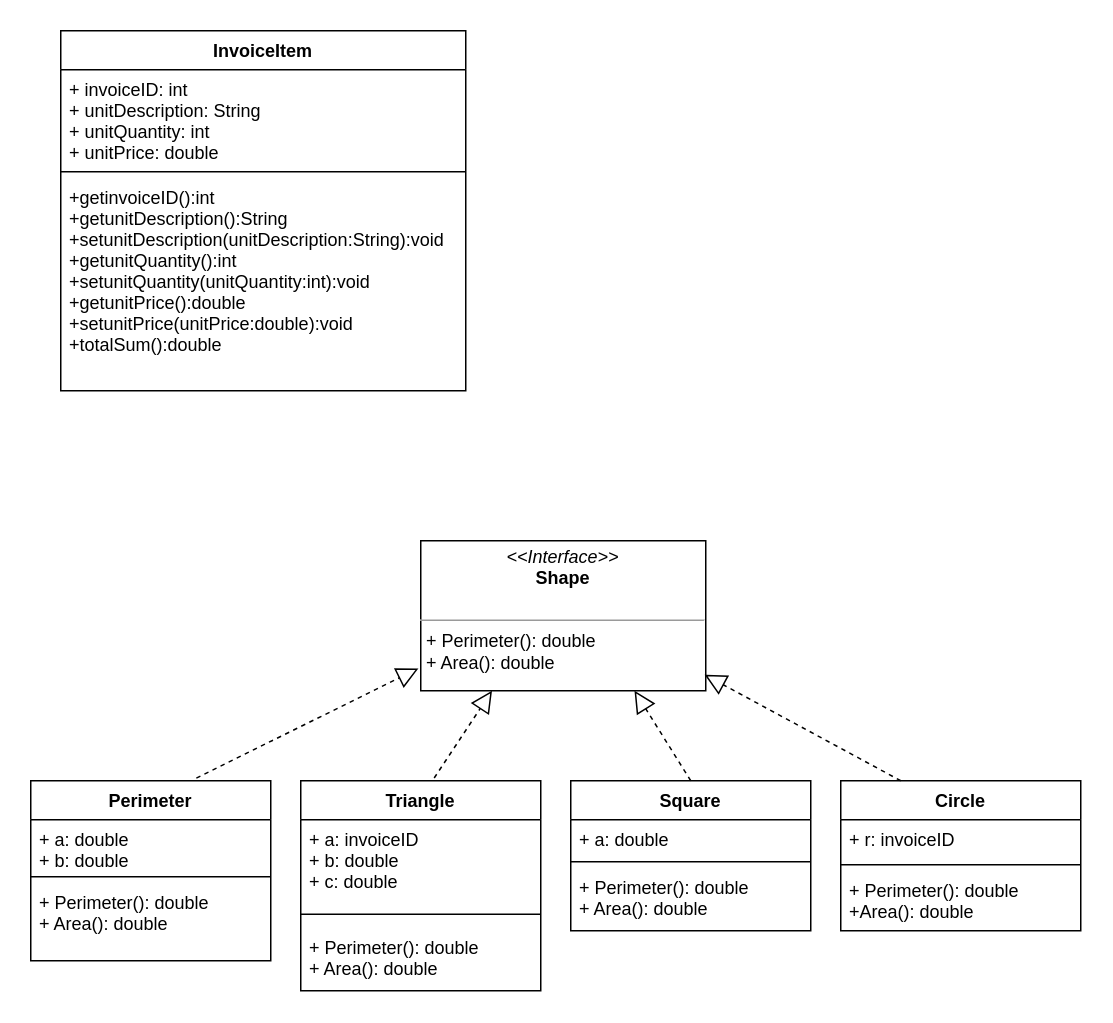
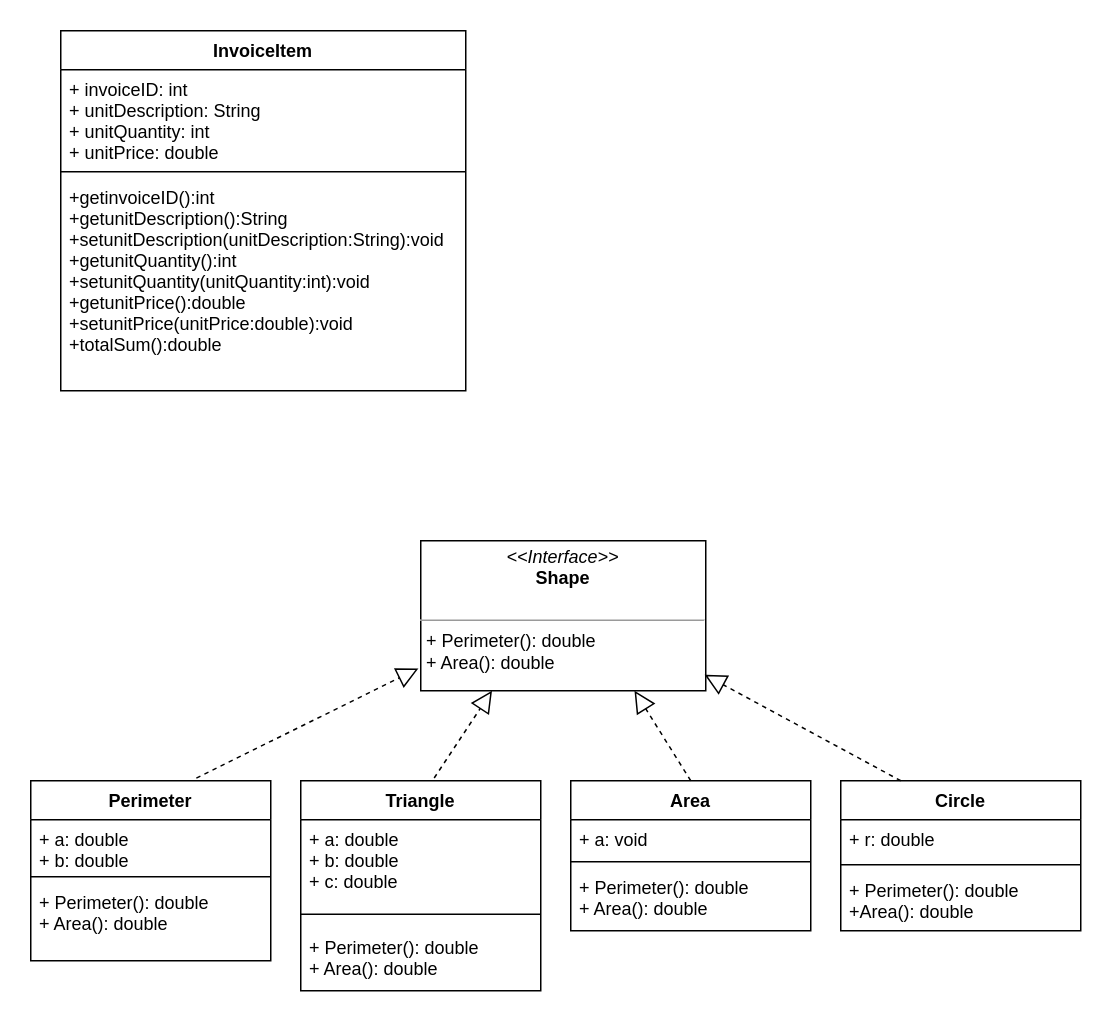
(690, 801) -> (690, 801)
(368, 840) -> (355, 840)
(625, 840) -> (615, 840)
(908, 840) -> (895, 840)
